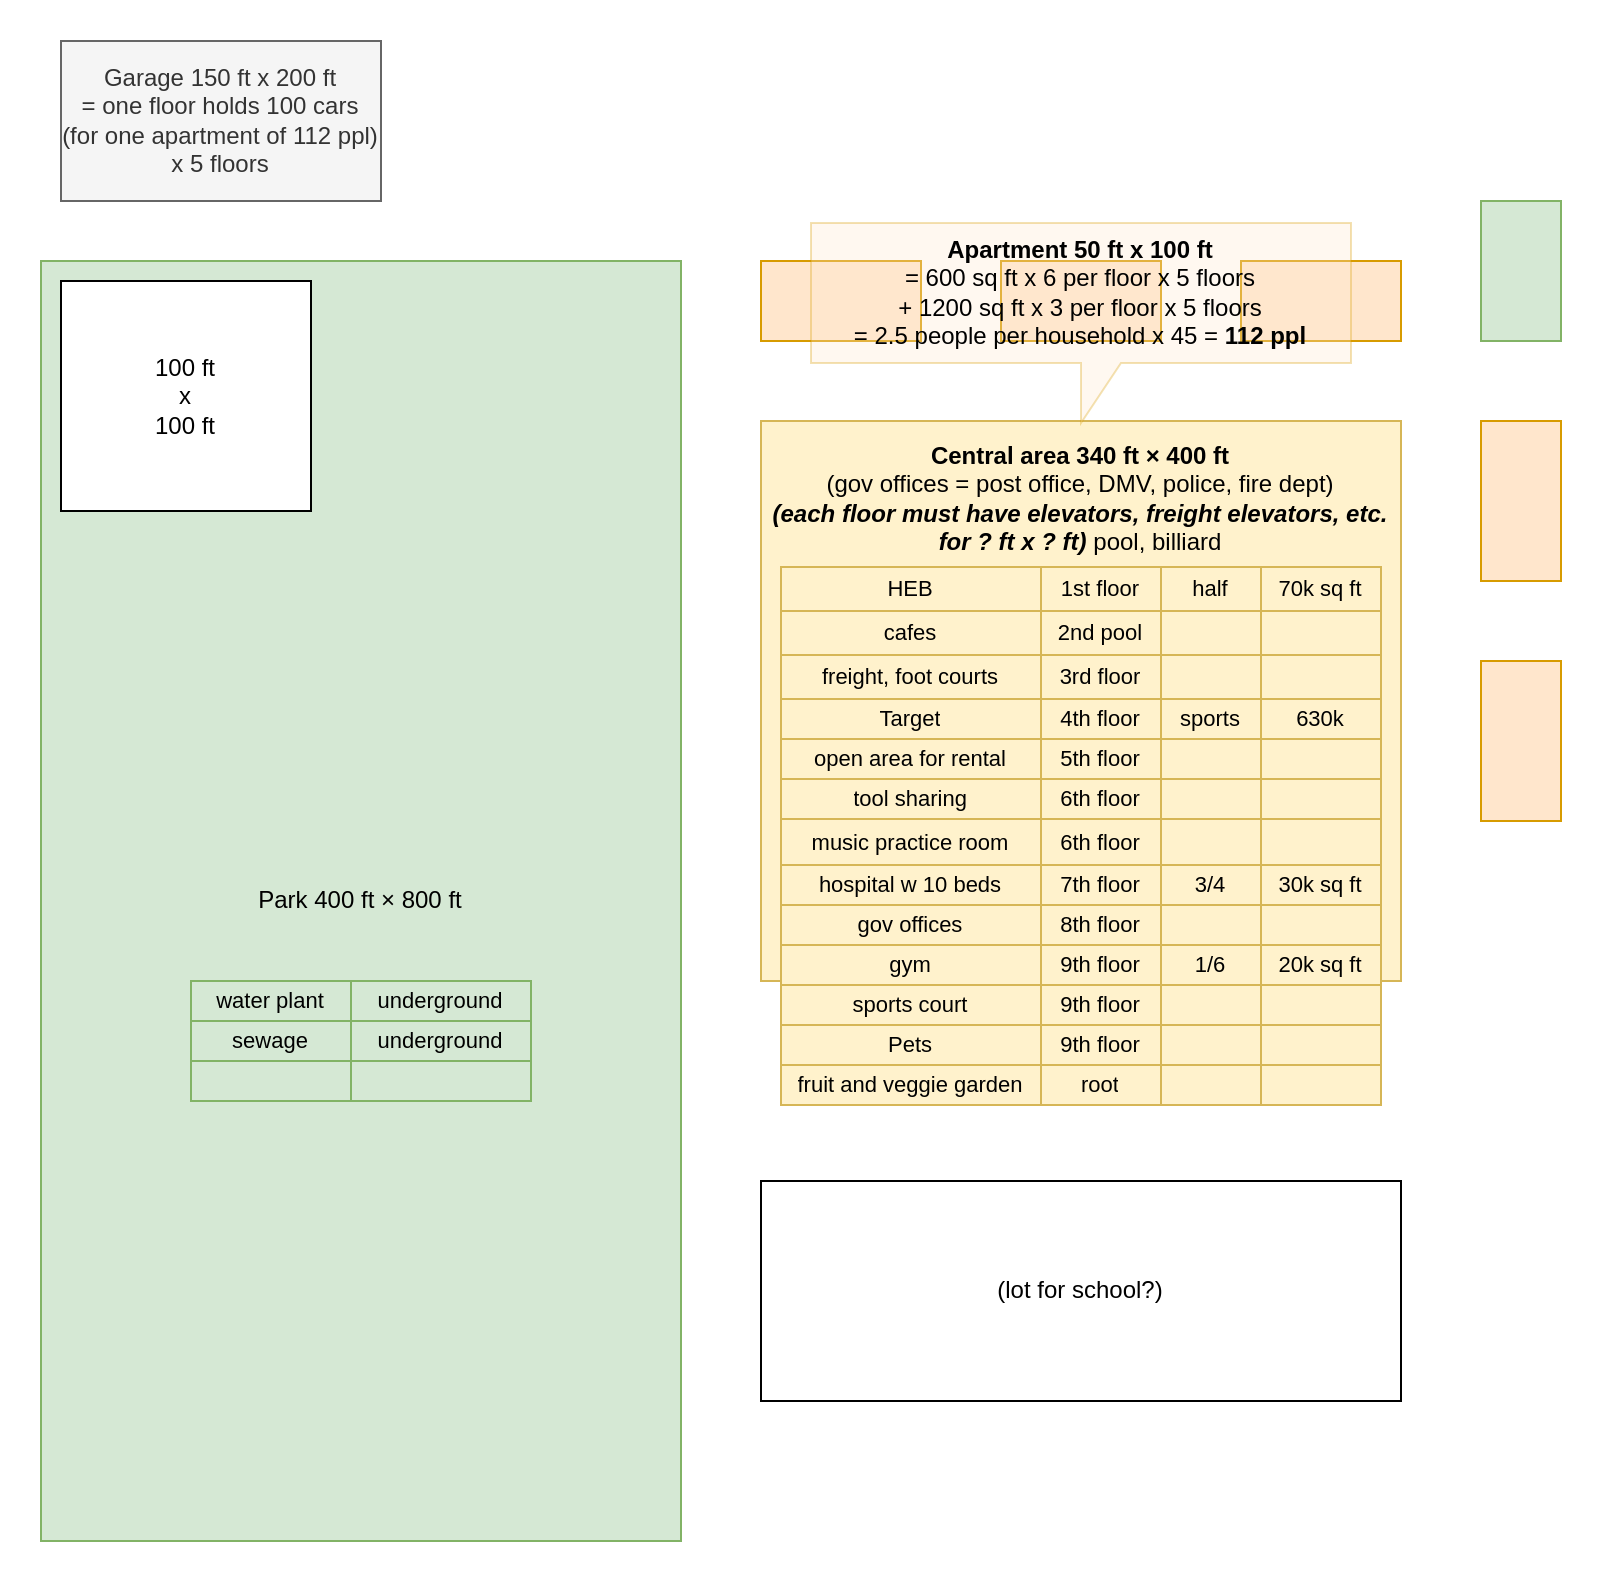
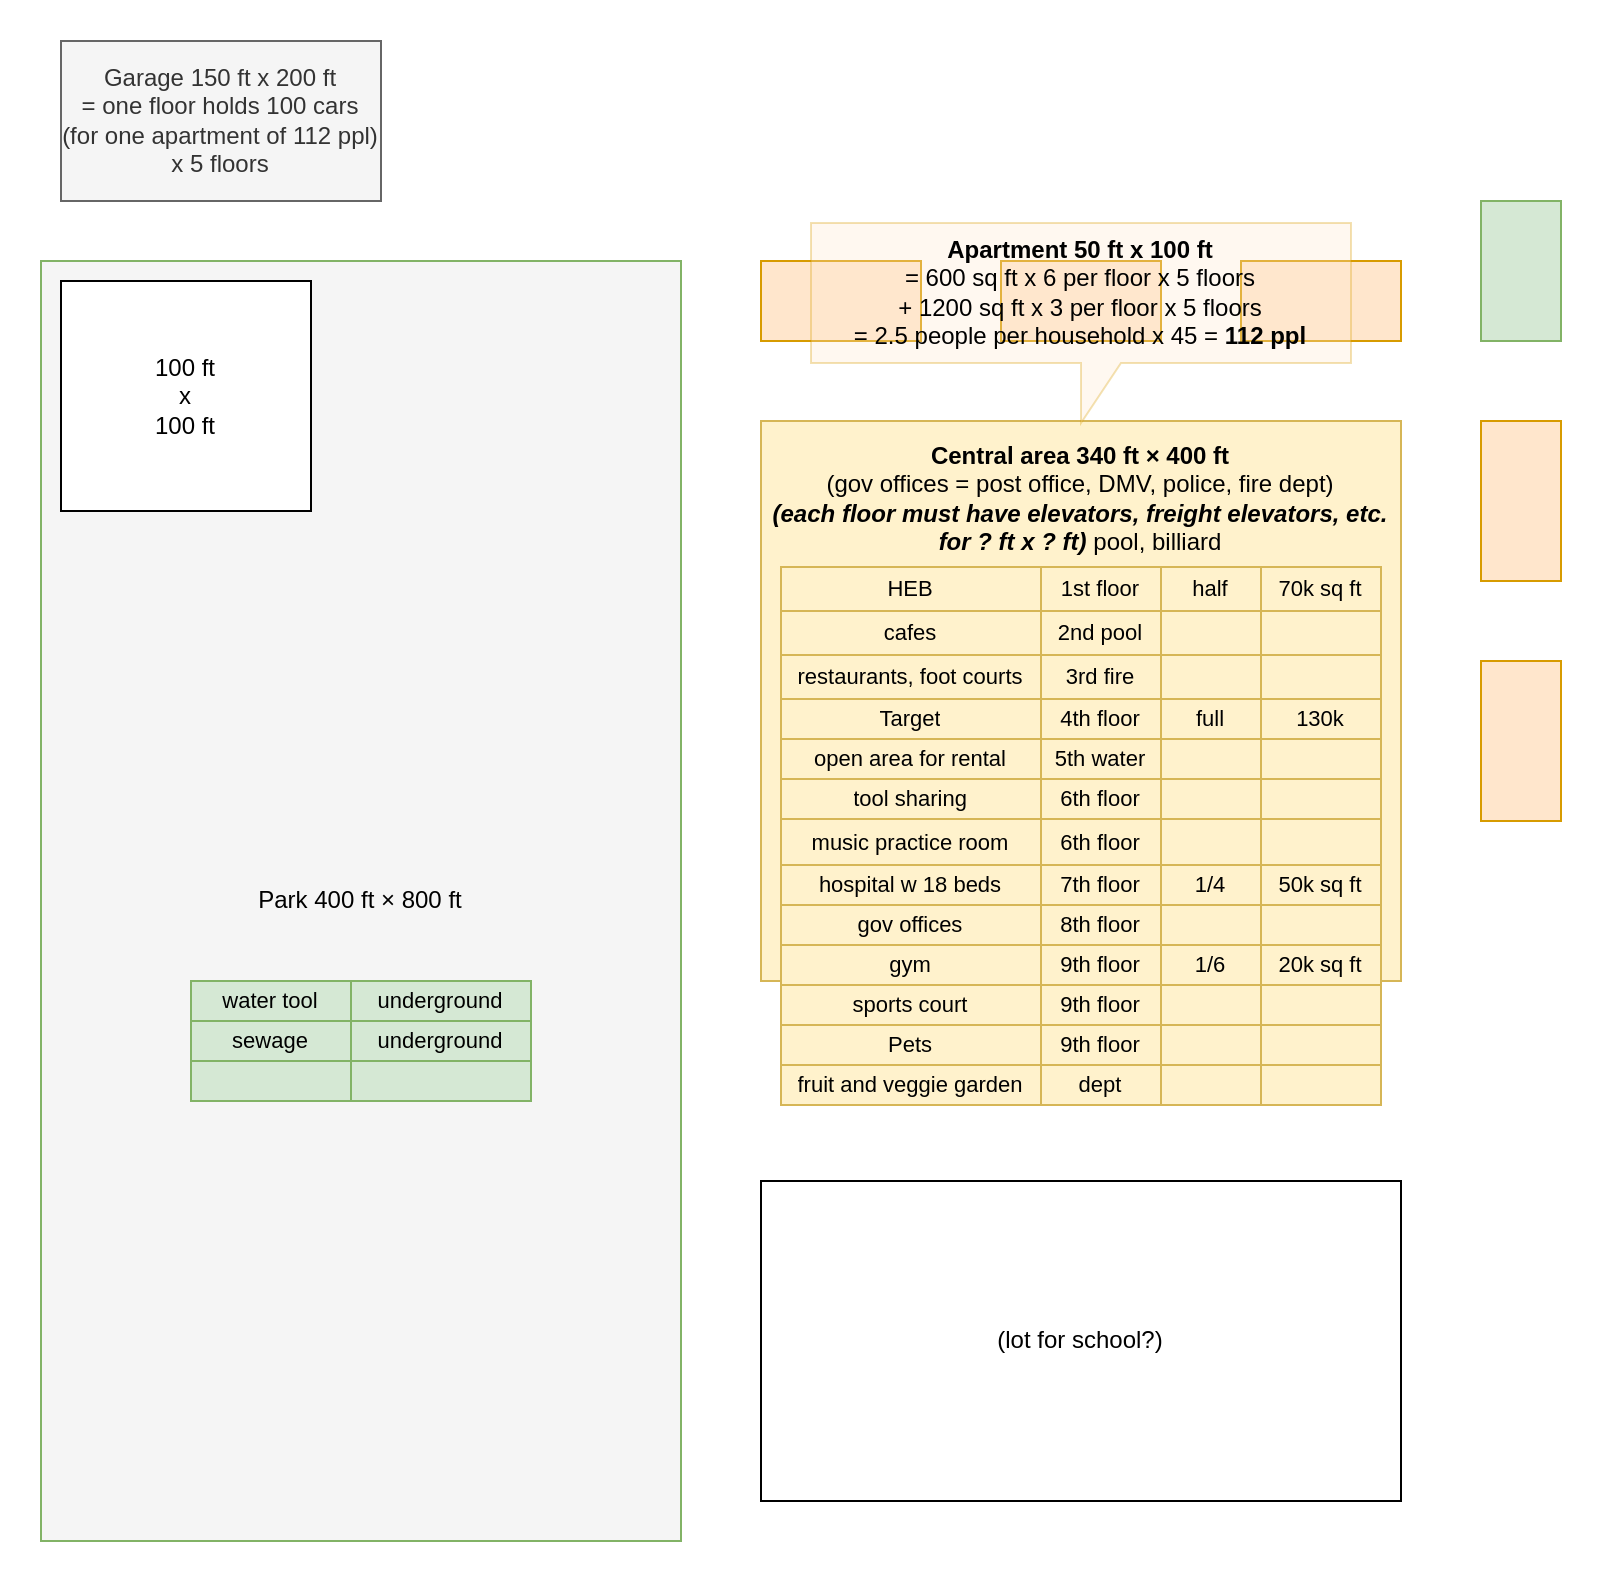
(911, 677) -> (911, 677)
(1101, 677) -> (1101, 677)
(1211, 719) -> (1211, 719)
(1321, 719) -> (1321, 719)
(1101, 759) -> (1101, 759)
(911, 885) -> (911, 885)
(1211, 885) -> (1211, 885)
(1321, 885) -> (1321, 885)
(361, 901) -> (361, 901)
(271, 1001) -> (271, 1001)
(1101, 1085) -> (1101, 1085)
(1081, 1291) -> (1081, 1341)
